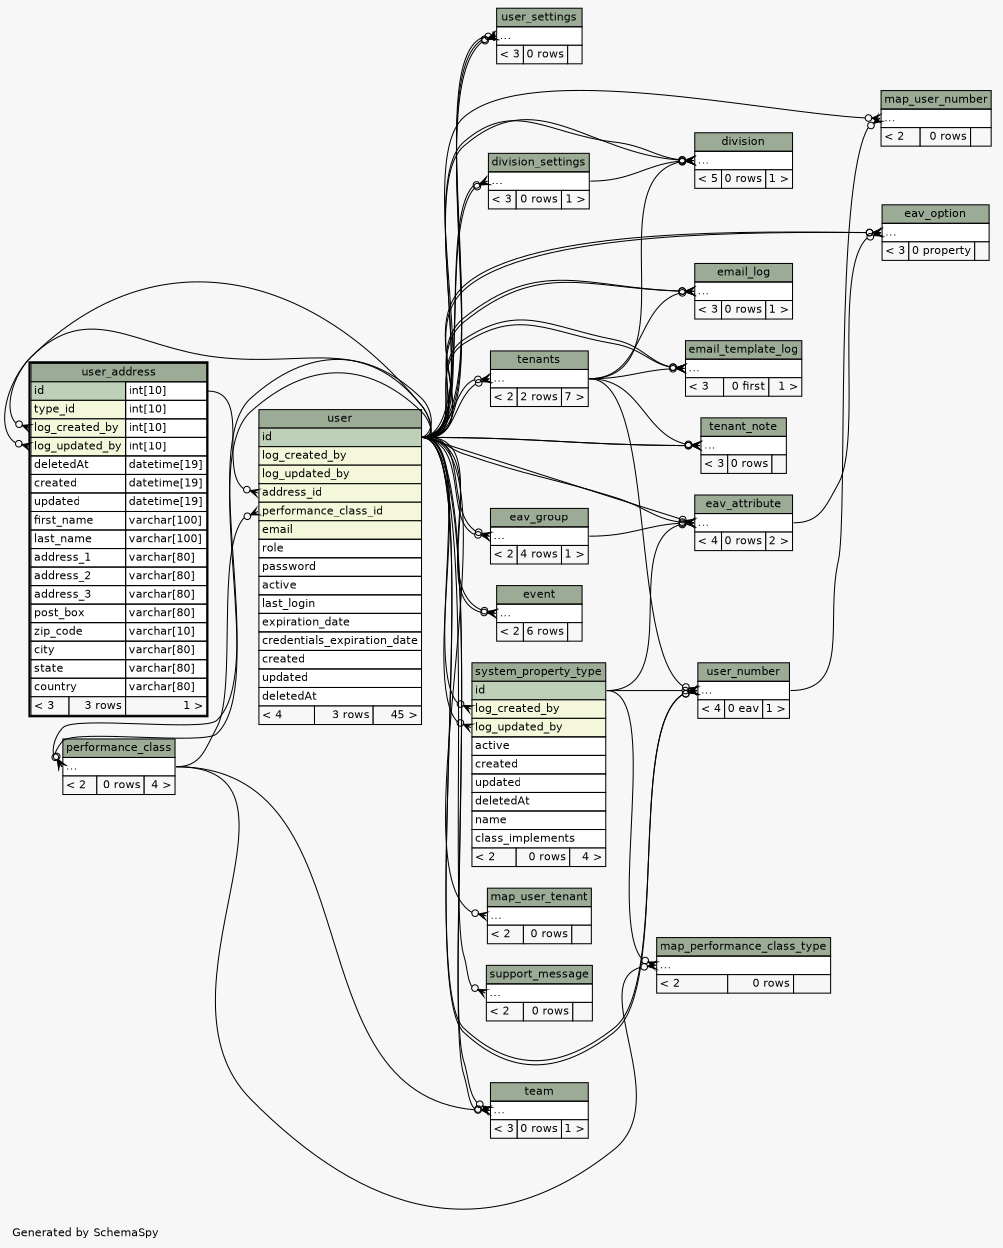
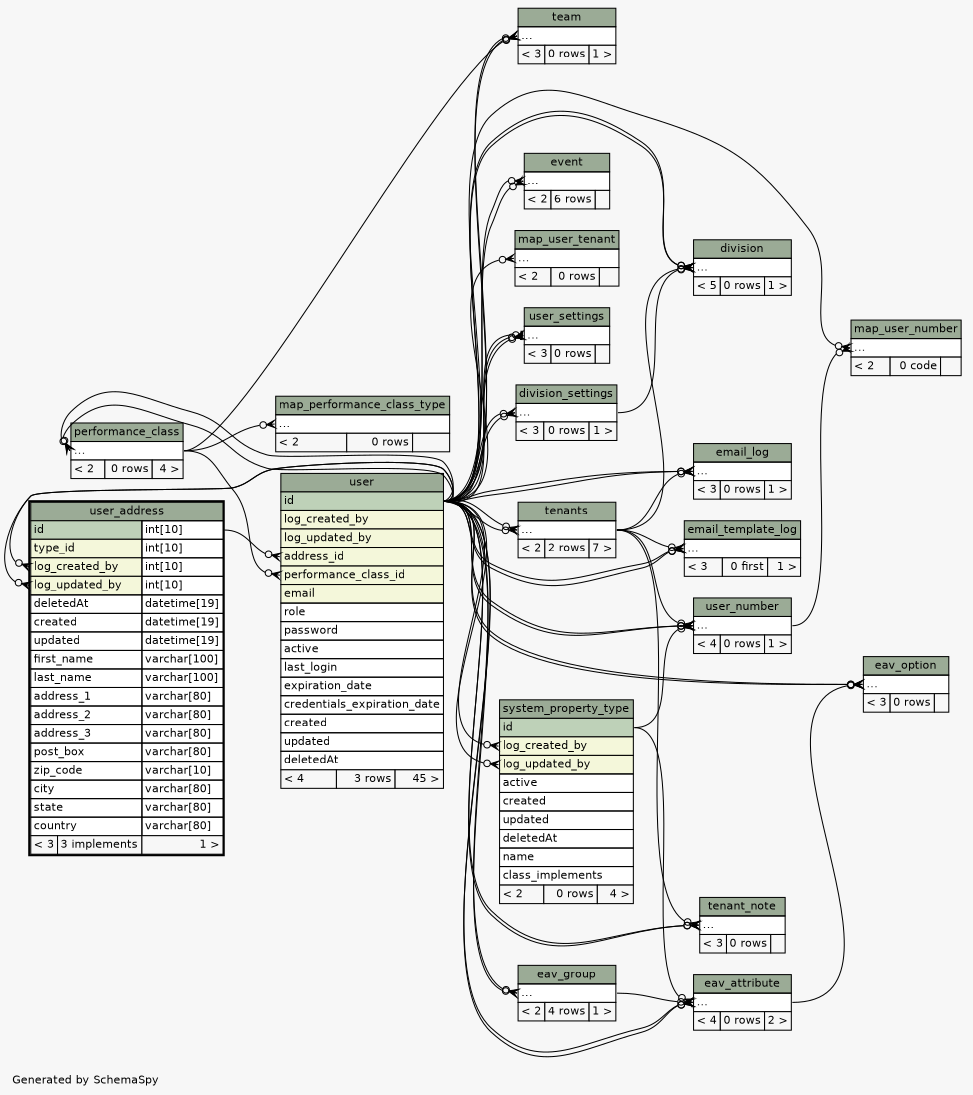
(948, 136) -> (918, 366)
(942, 251) -> (912, 702)
(104, 705) -> (100, 844)
(744, 709) -> (742, 644)
(632, 821) -> none
(539, 993) -> none
